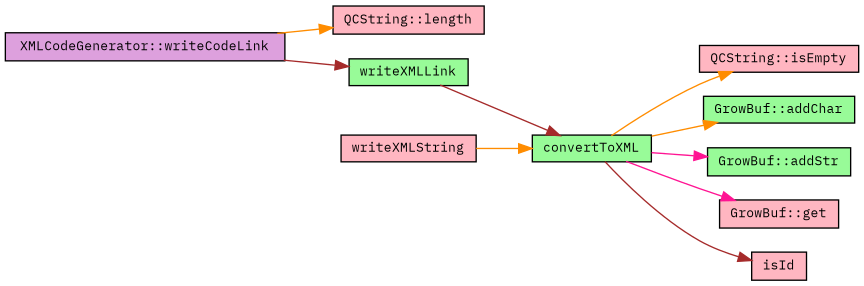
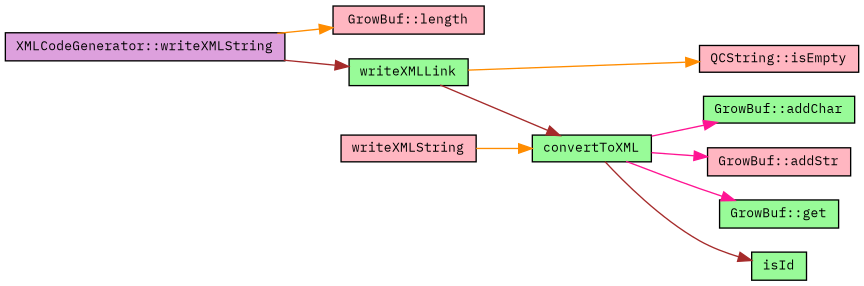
(409, 20) -> (409, 20)
(145, 47) -> (145, 47)
(664, 103) -> (577, 66)
(678, 131) -> (678, 131)
(779, 162) -> (779, 162)
(779, 214) -> (779, 214)
(779, 266) -> (779, 266)
